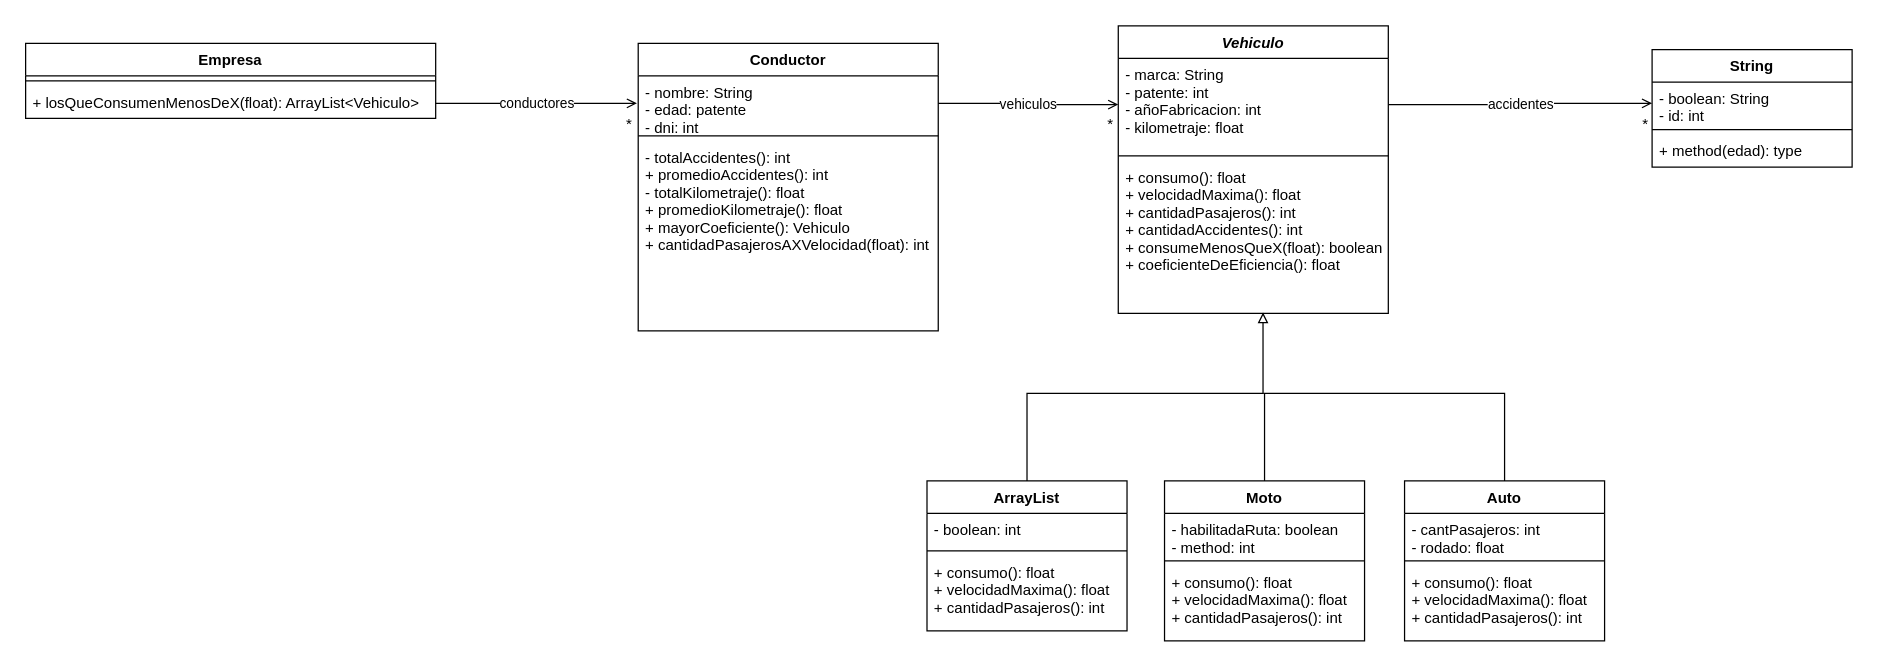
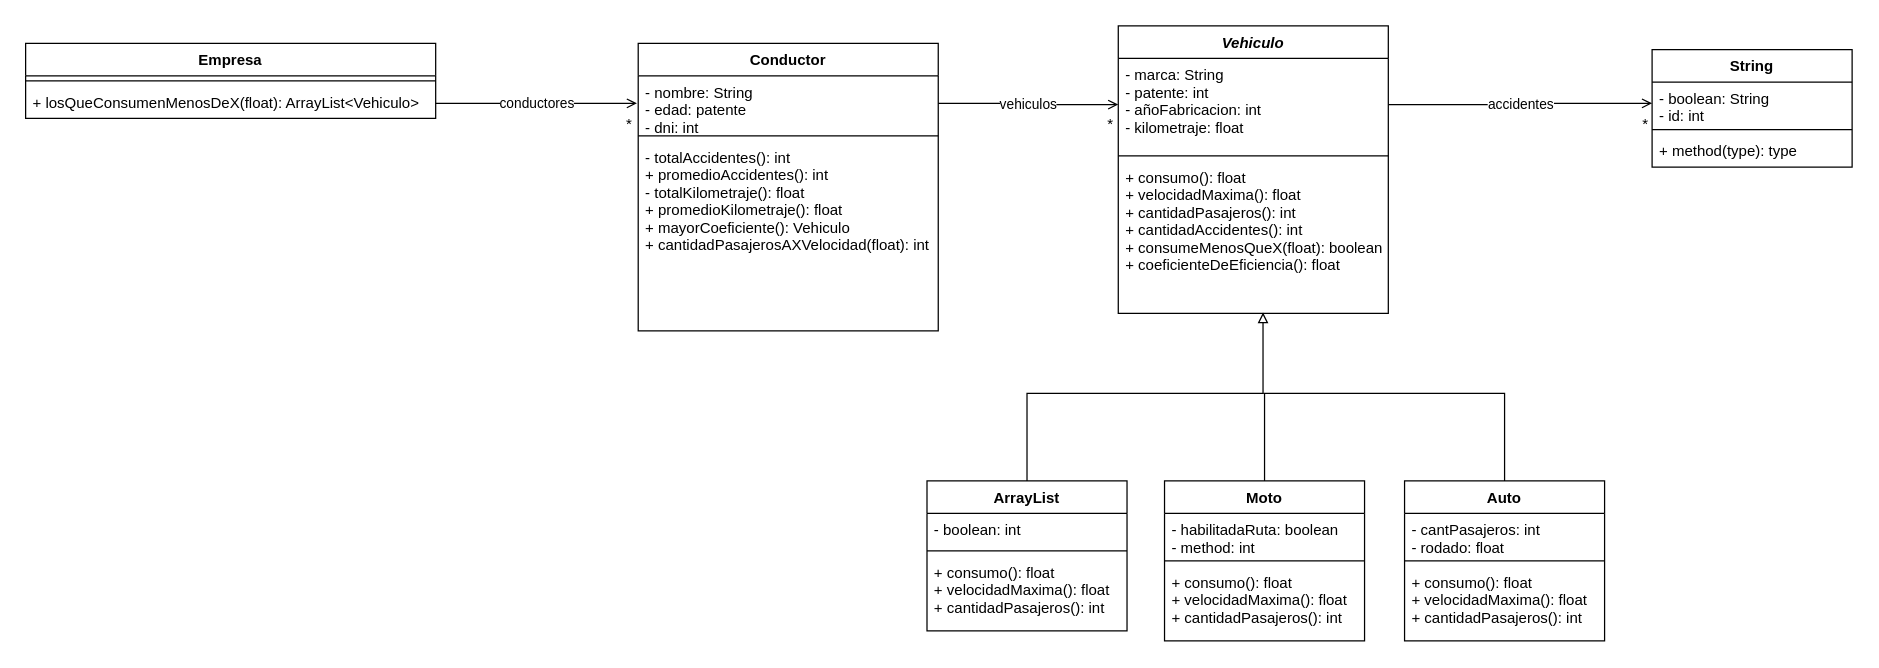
(1737, 151) -> (1737, 151)
